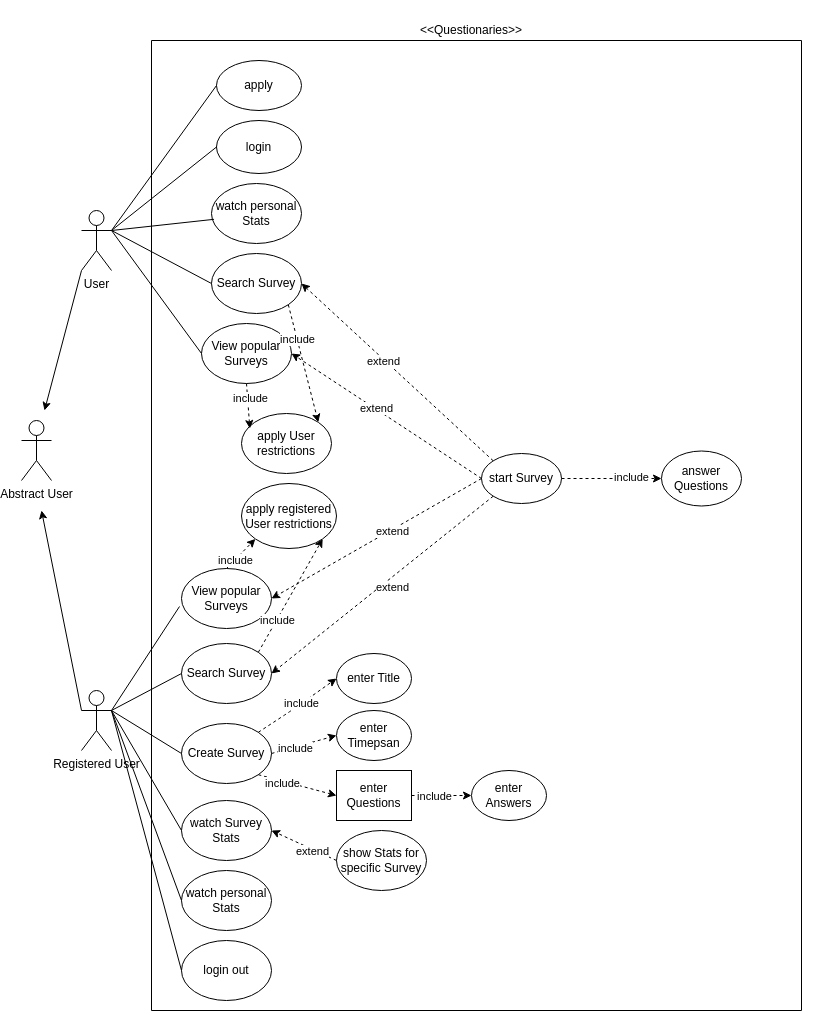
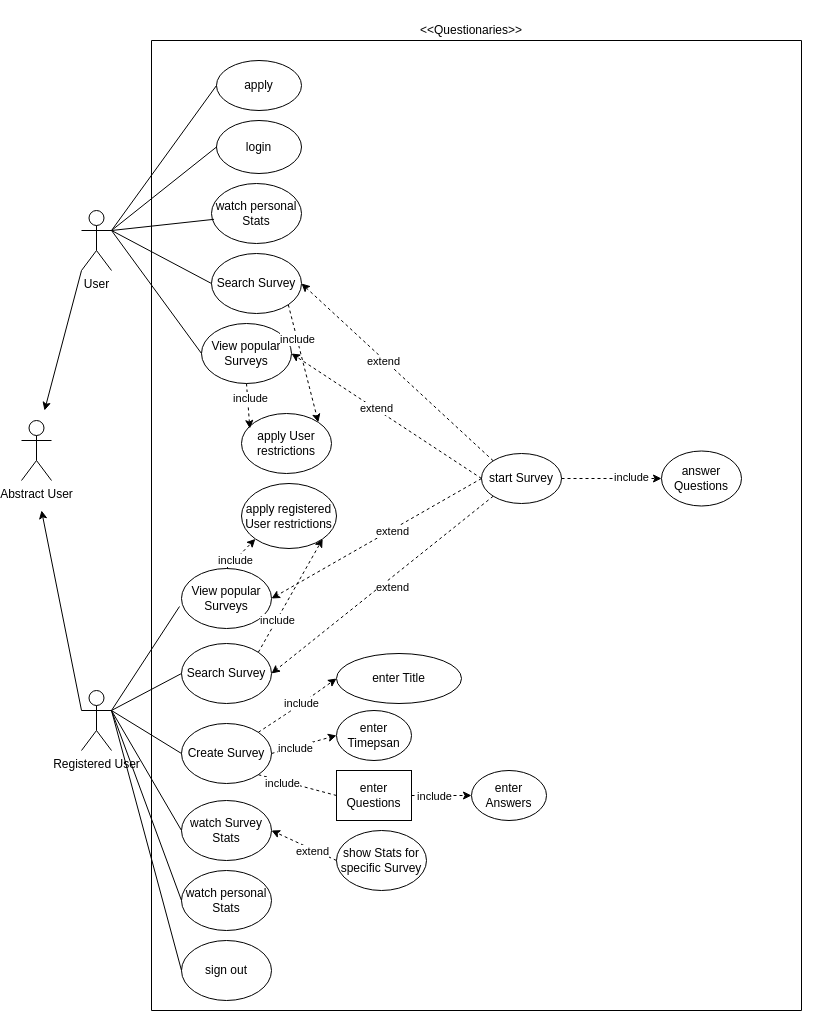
(374, 679) -> (399, 679)
(328, 793) -> (330, 794)
(227, 971) -> (227, 971)
